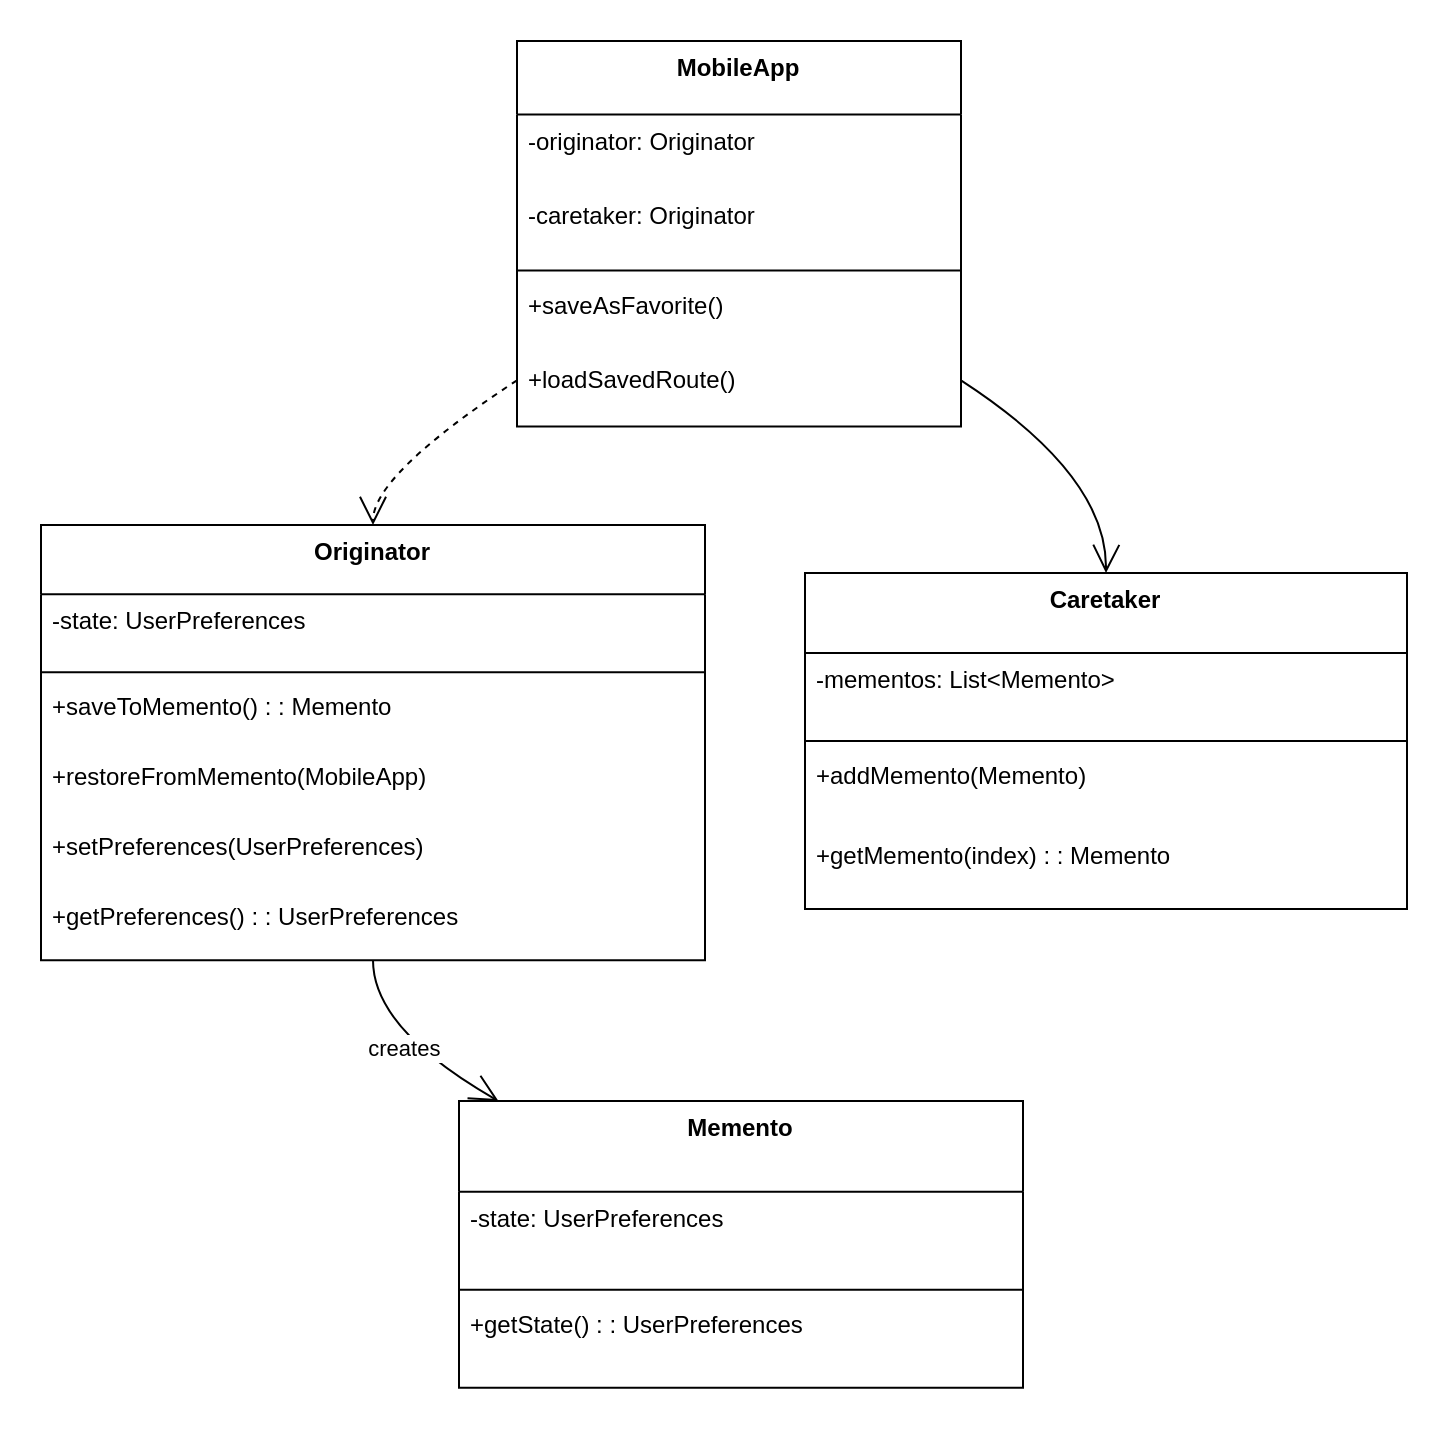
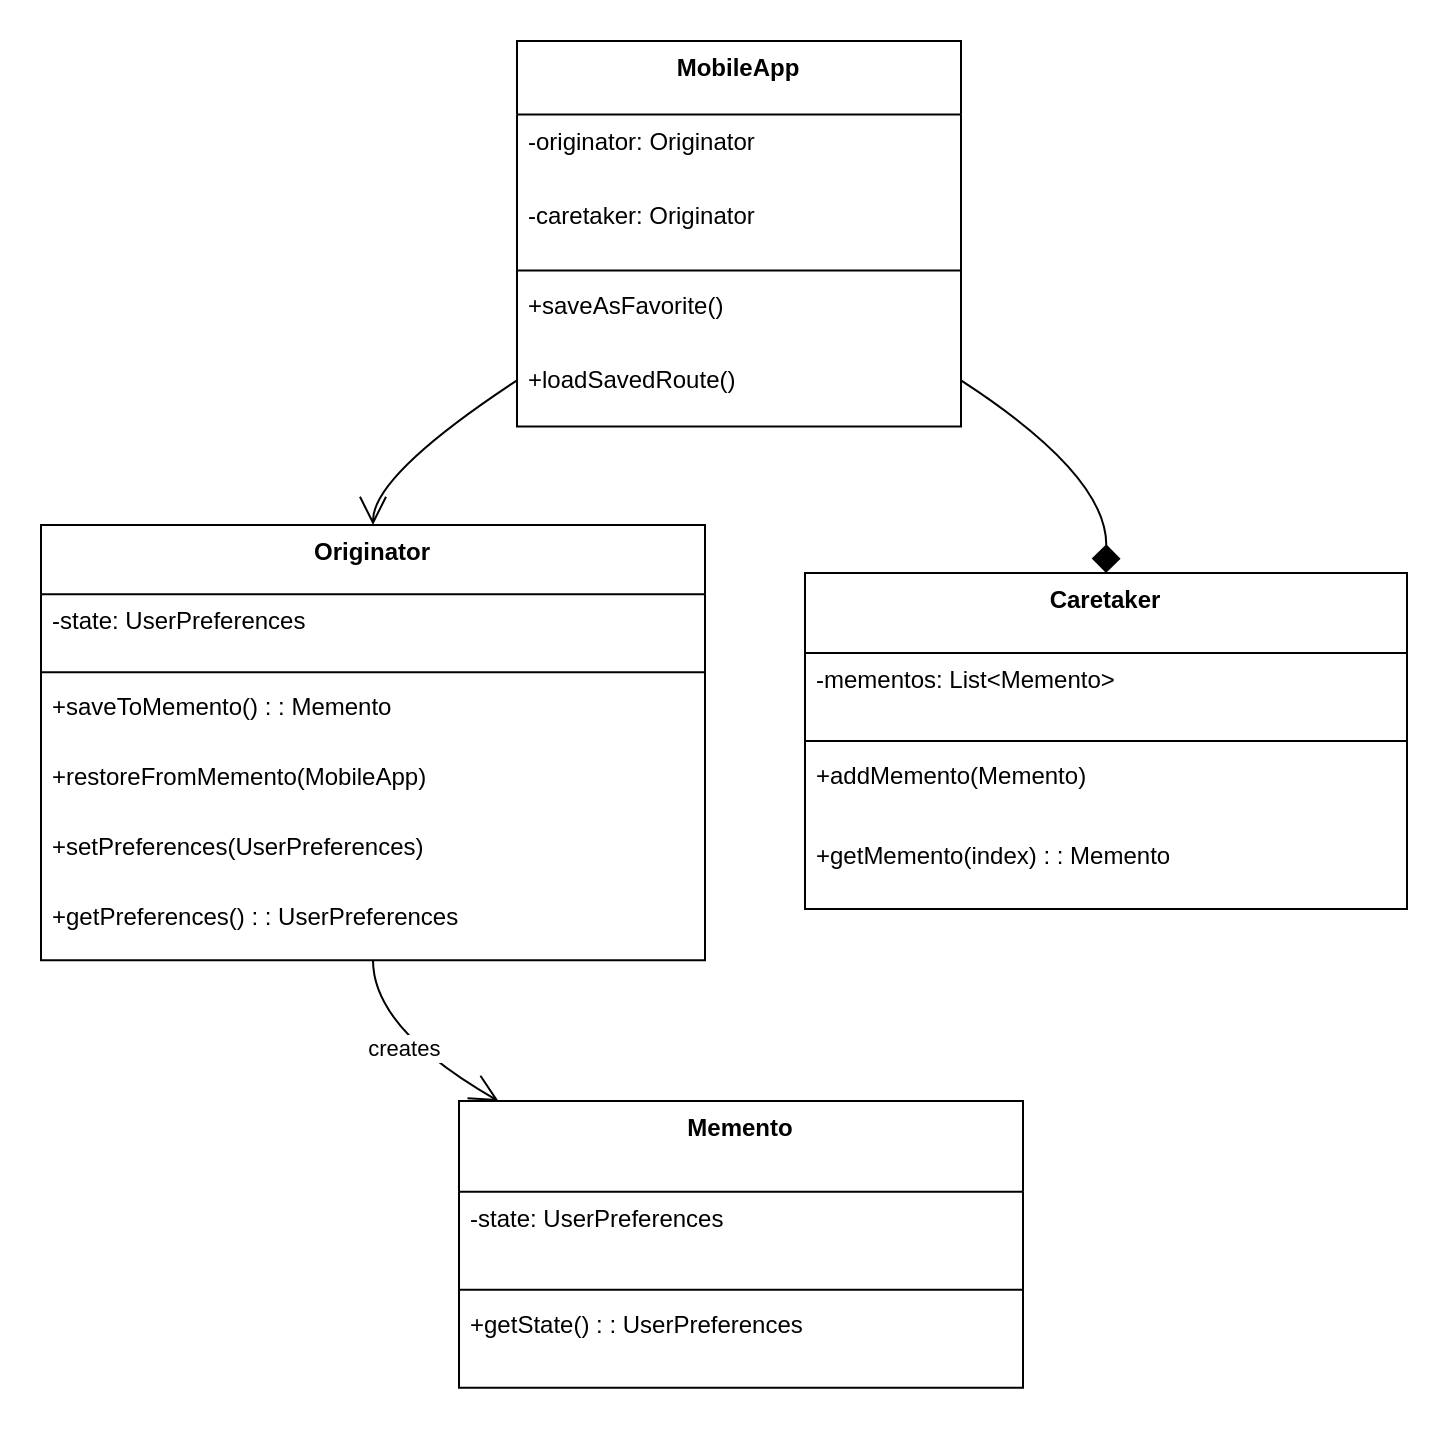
(433, 441) -> (433, 441)
(1071, 476) -> (1067, 465)
